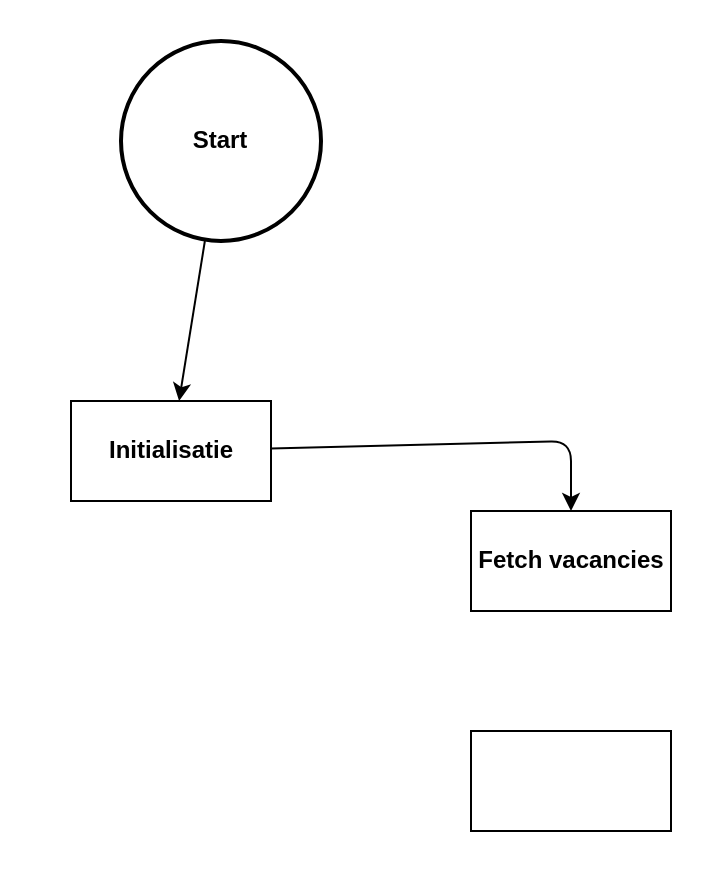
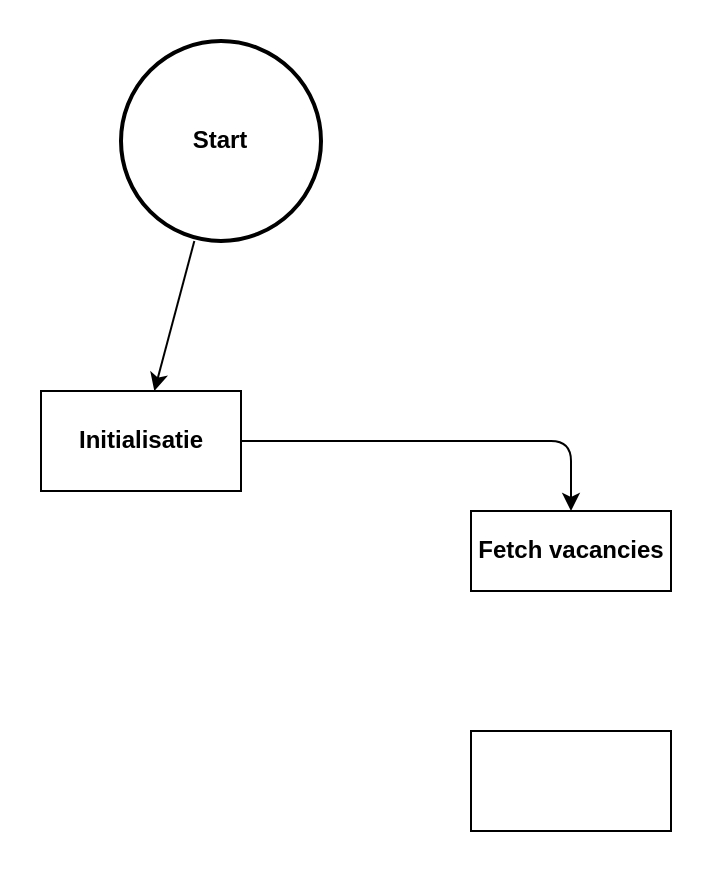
(171, 451) -> (141, 441)
(571, 561) -> (571, 551)
